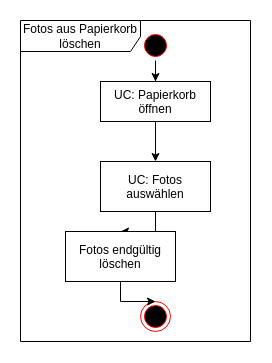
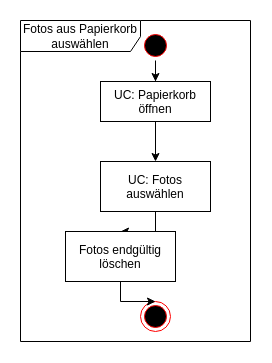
(81, 37) -> (81, 37)
